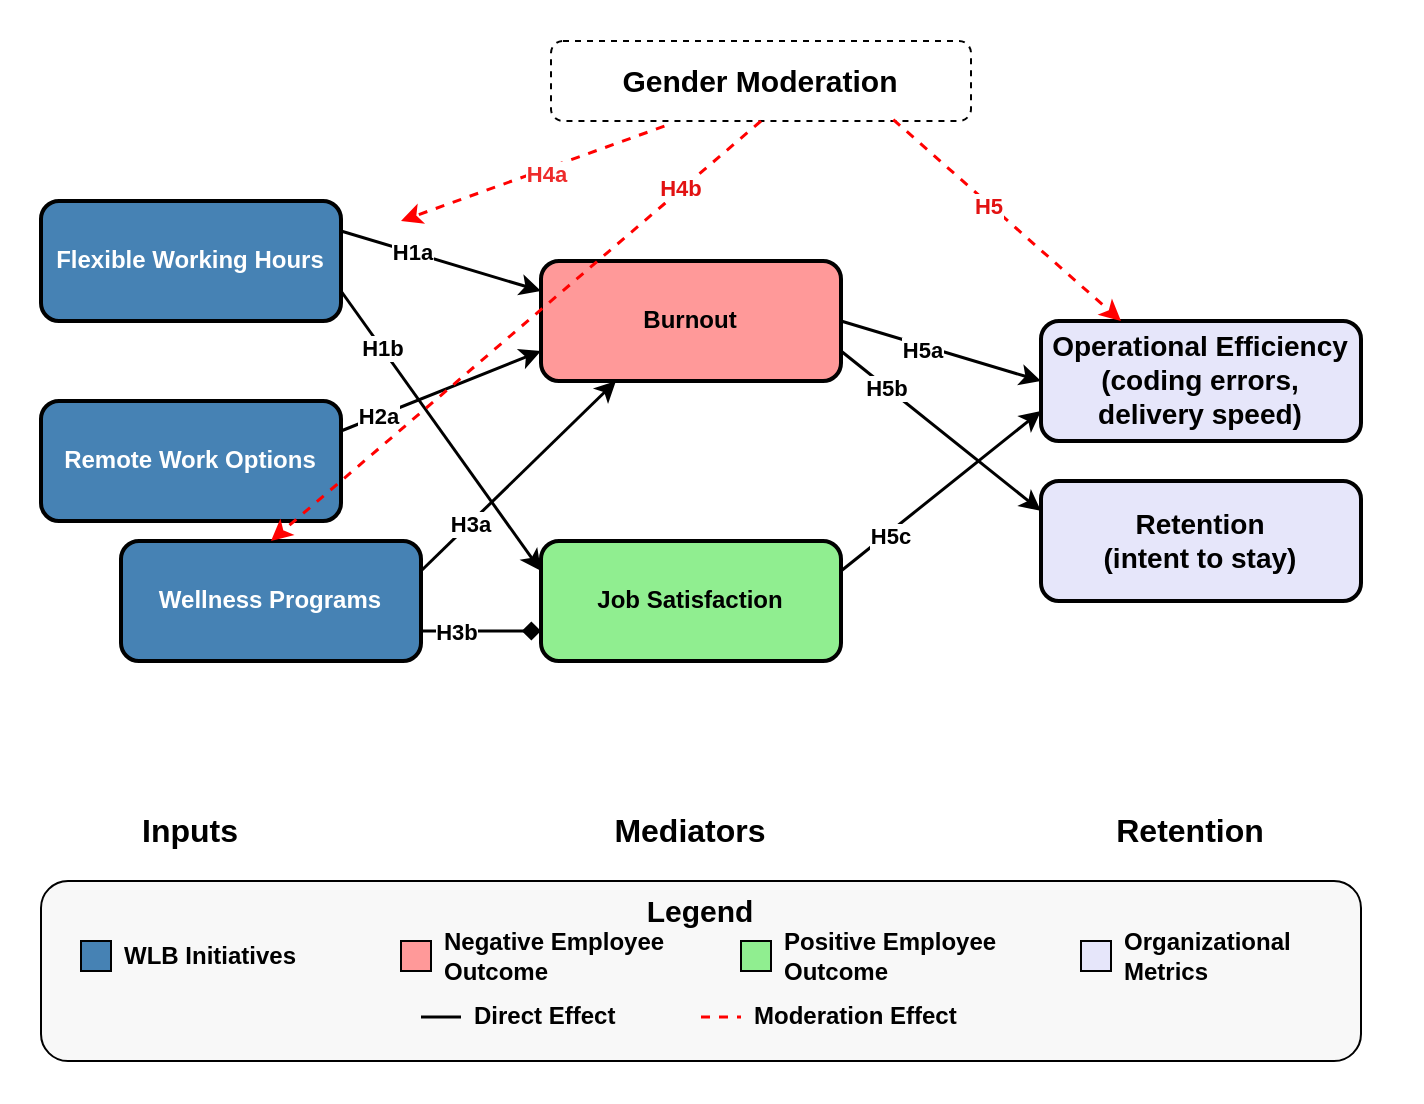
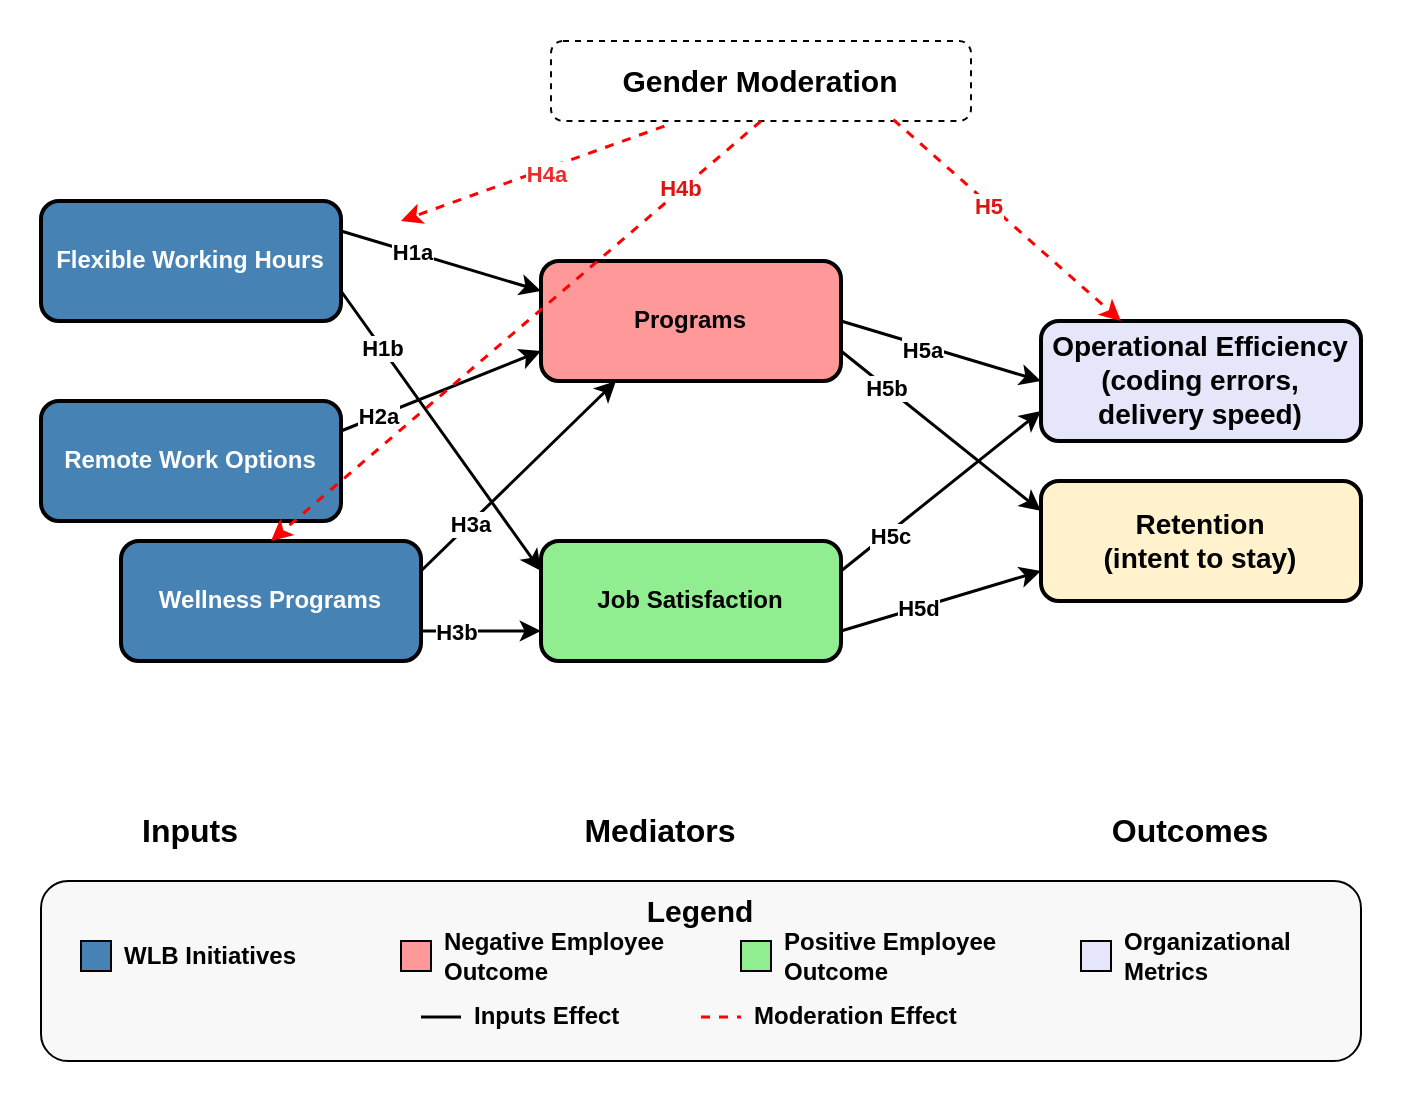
(691, 321) -> (691, 321)
(1201, 541) -> (1201, 541)
none -> (934, 603)
(522, 631) -> (523, 631)
(691, 831) -> (661, 831)
(1191, 831) -> (1191, 831)
(556, 1017) -> (559, 1017)
